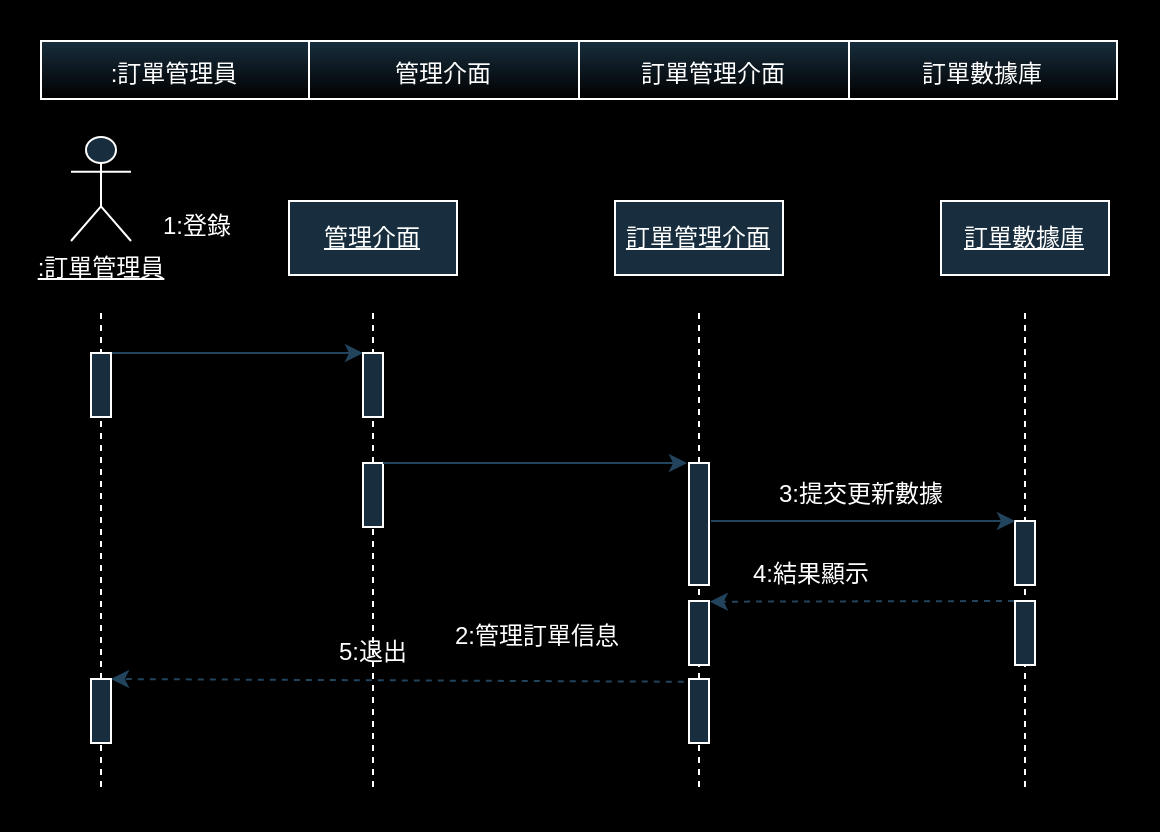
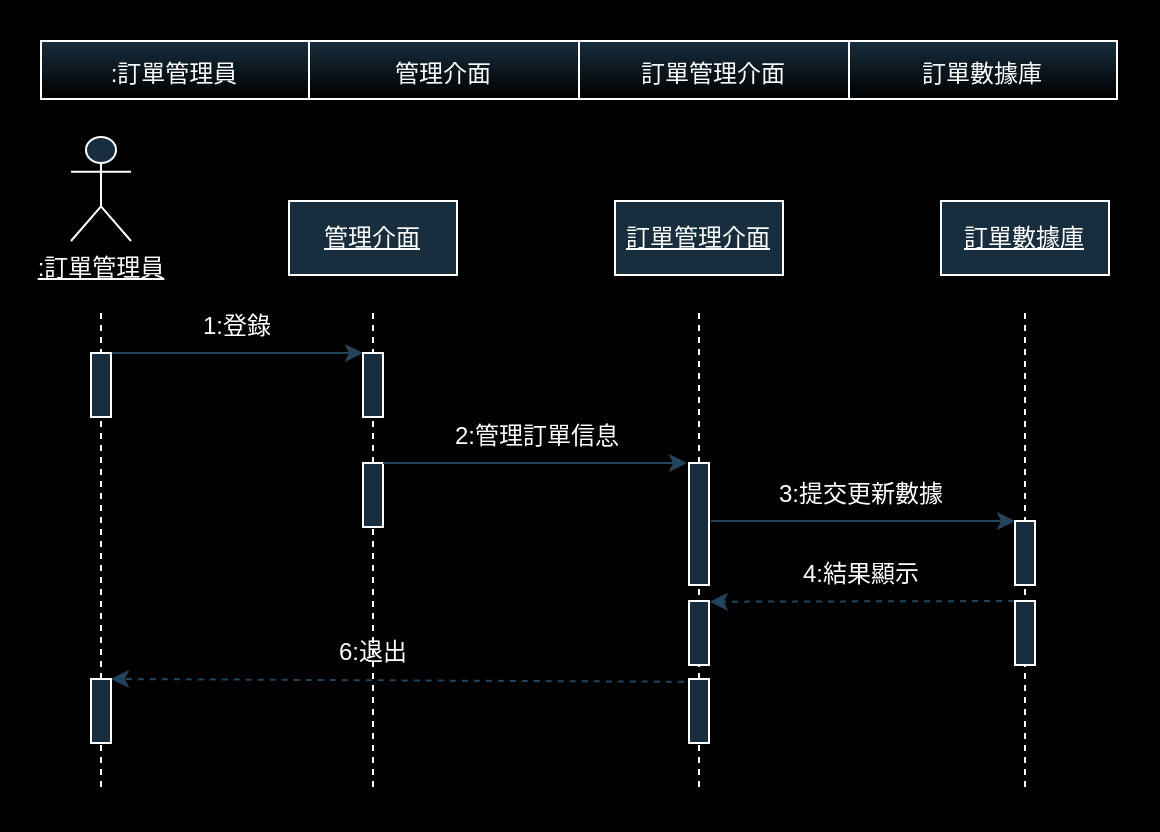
(197, 227) -> (237, 327)
(811, 575) -> (861, 575)
(537, 637) -> (537, 437)
(374, 653) -> (374, 653)
